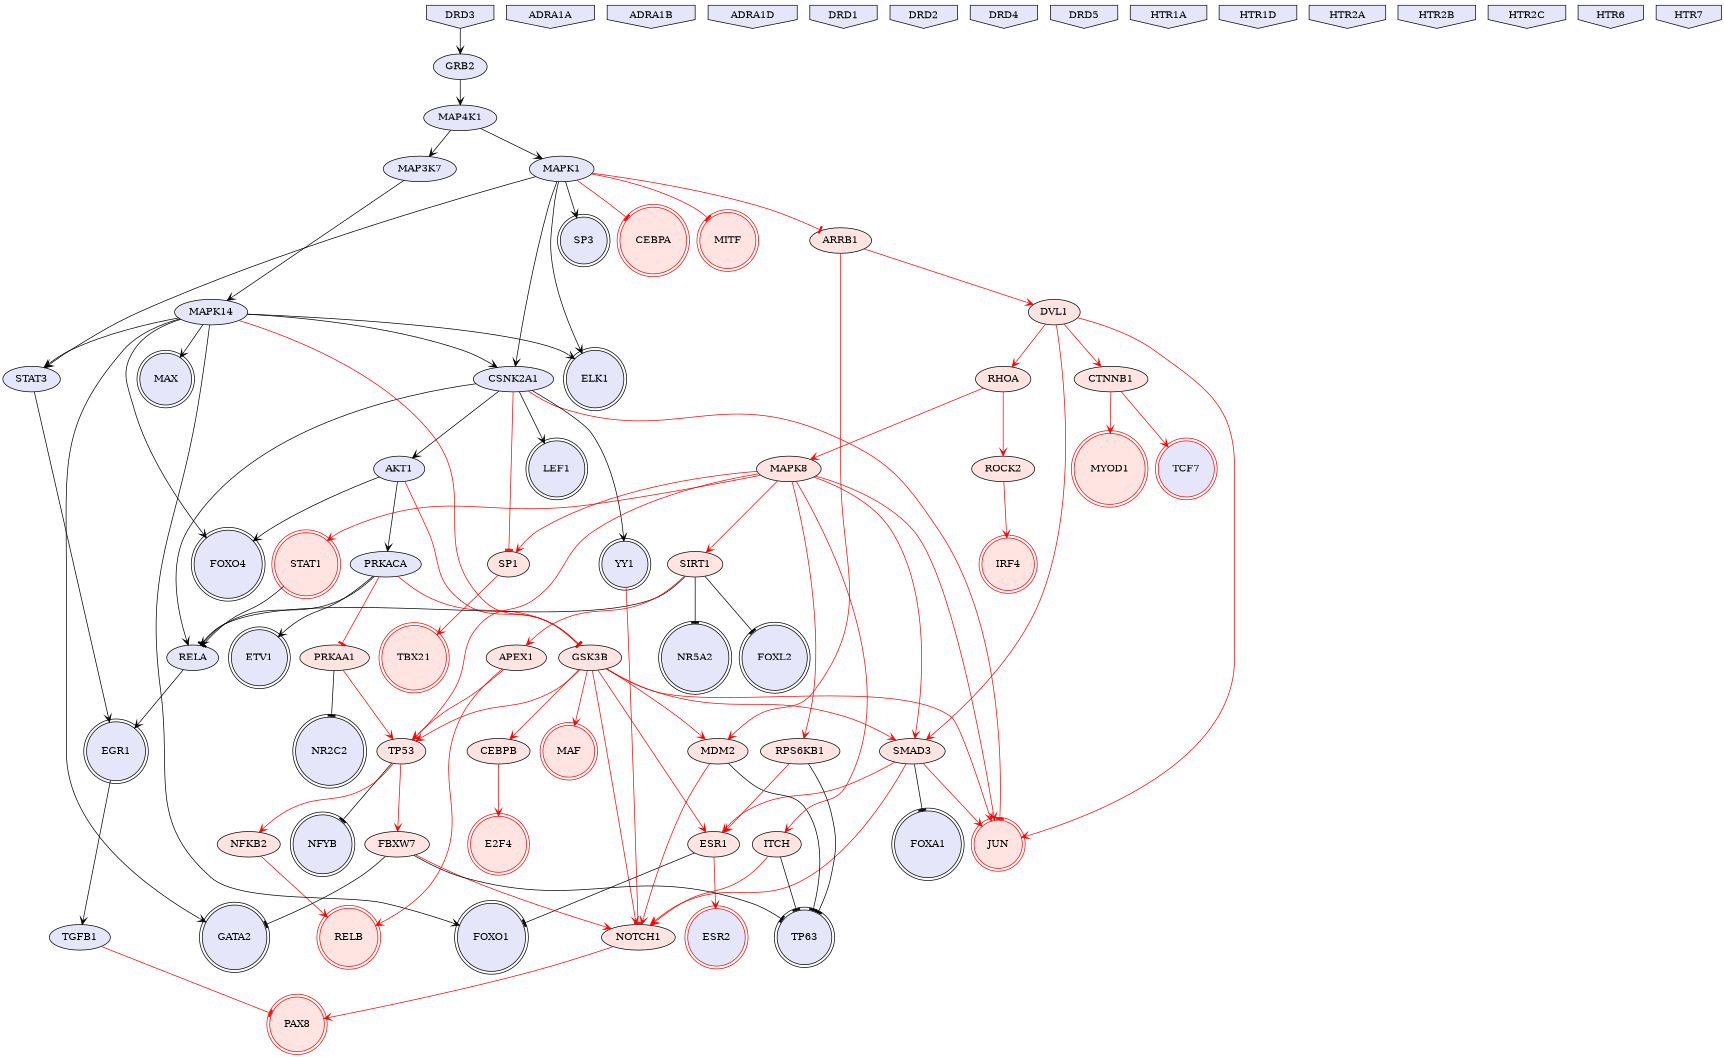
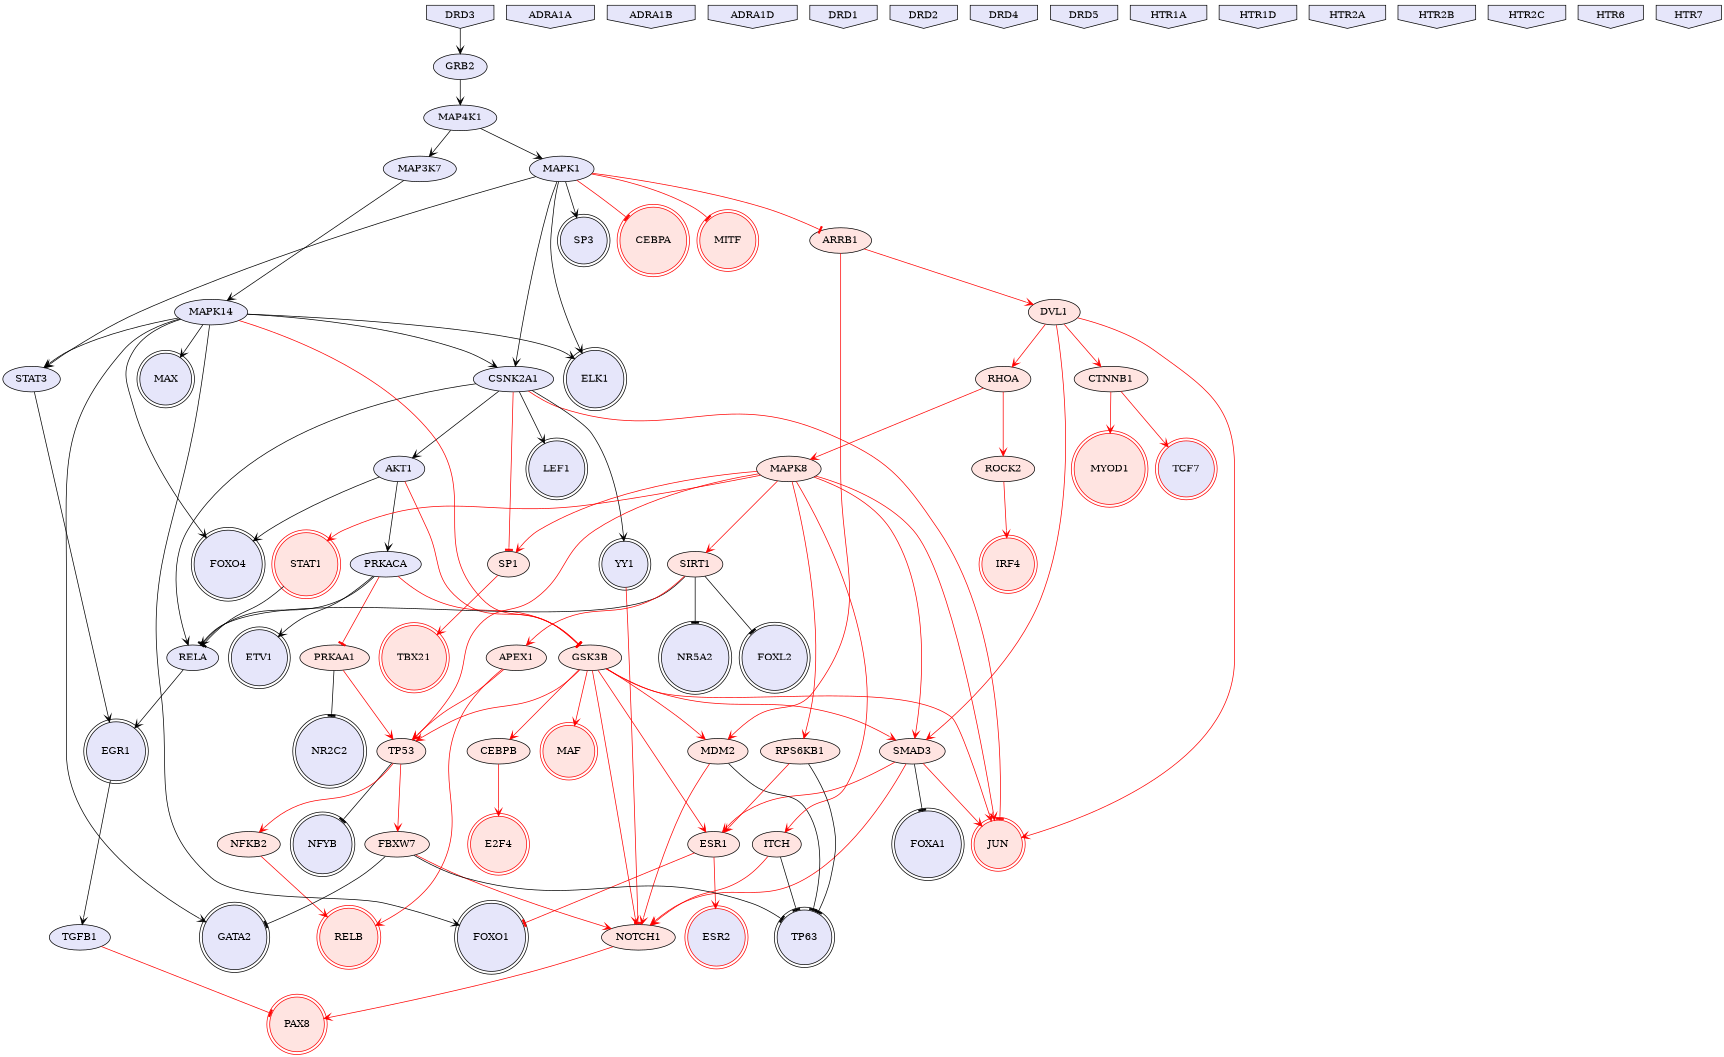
(623, 882) -> (623, 882)
